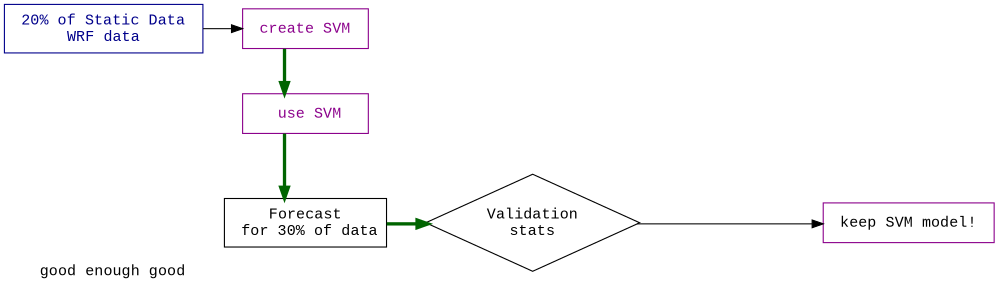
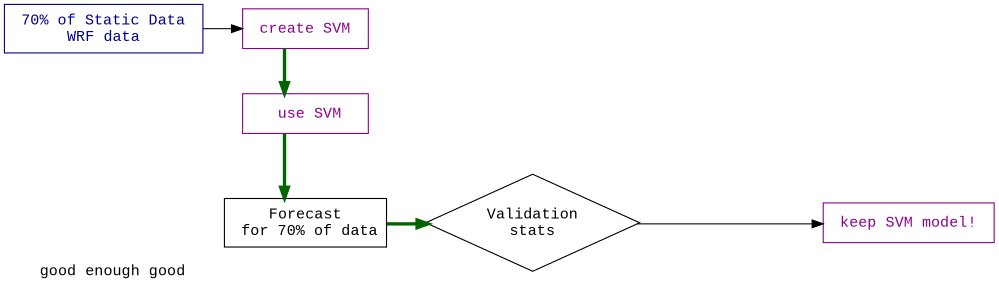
(104, 29) -> (104, 29)
(305, 223) -> (305, 223)
(909, 223) -> (909, 223)
